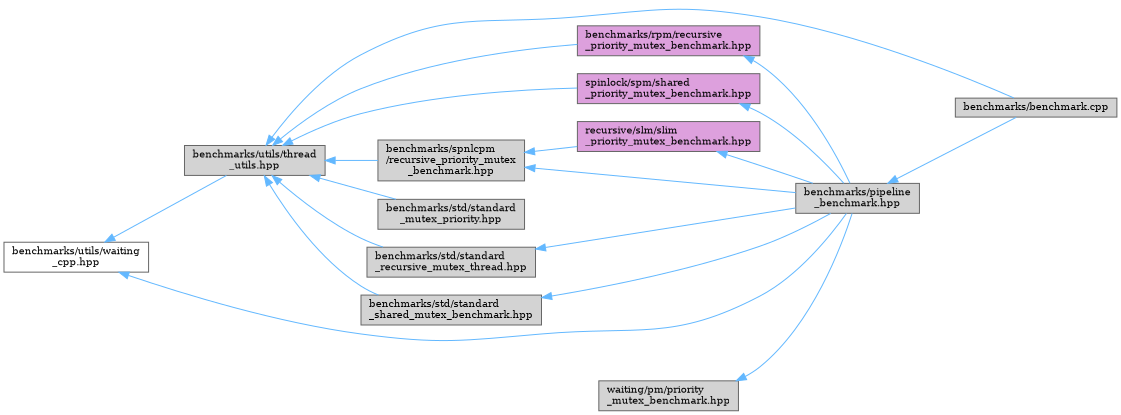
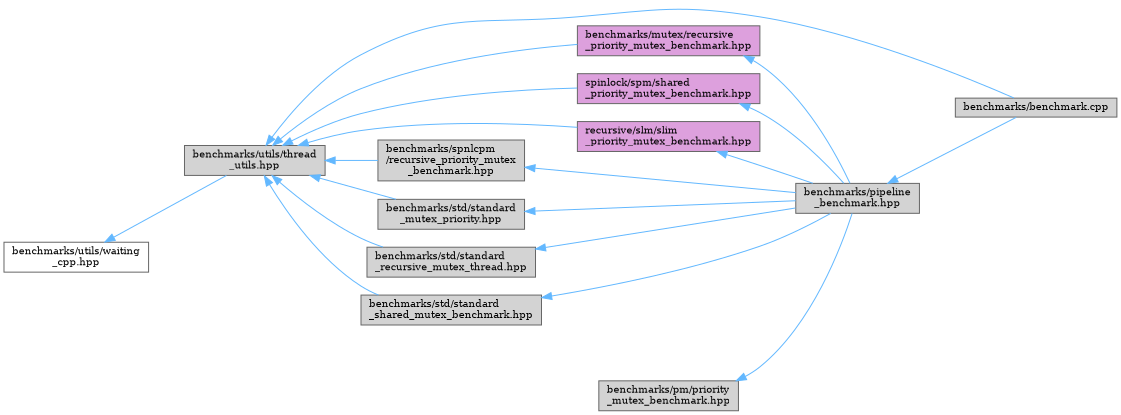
(669, 41) -> (669, 41)
(556, 149) -> (442, 124)
(504, 337) -> (665, 206)
(669, 396) -> (669, 396)
